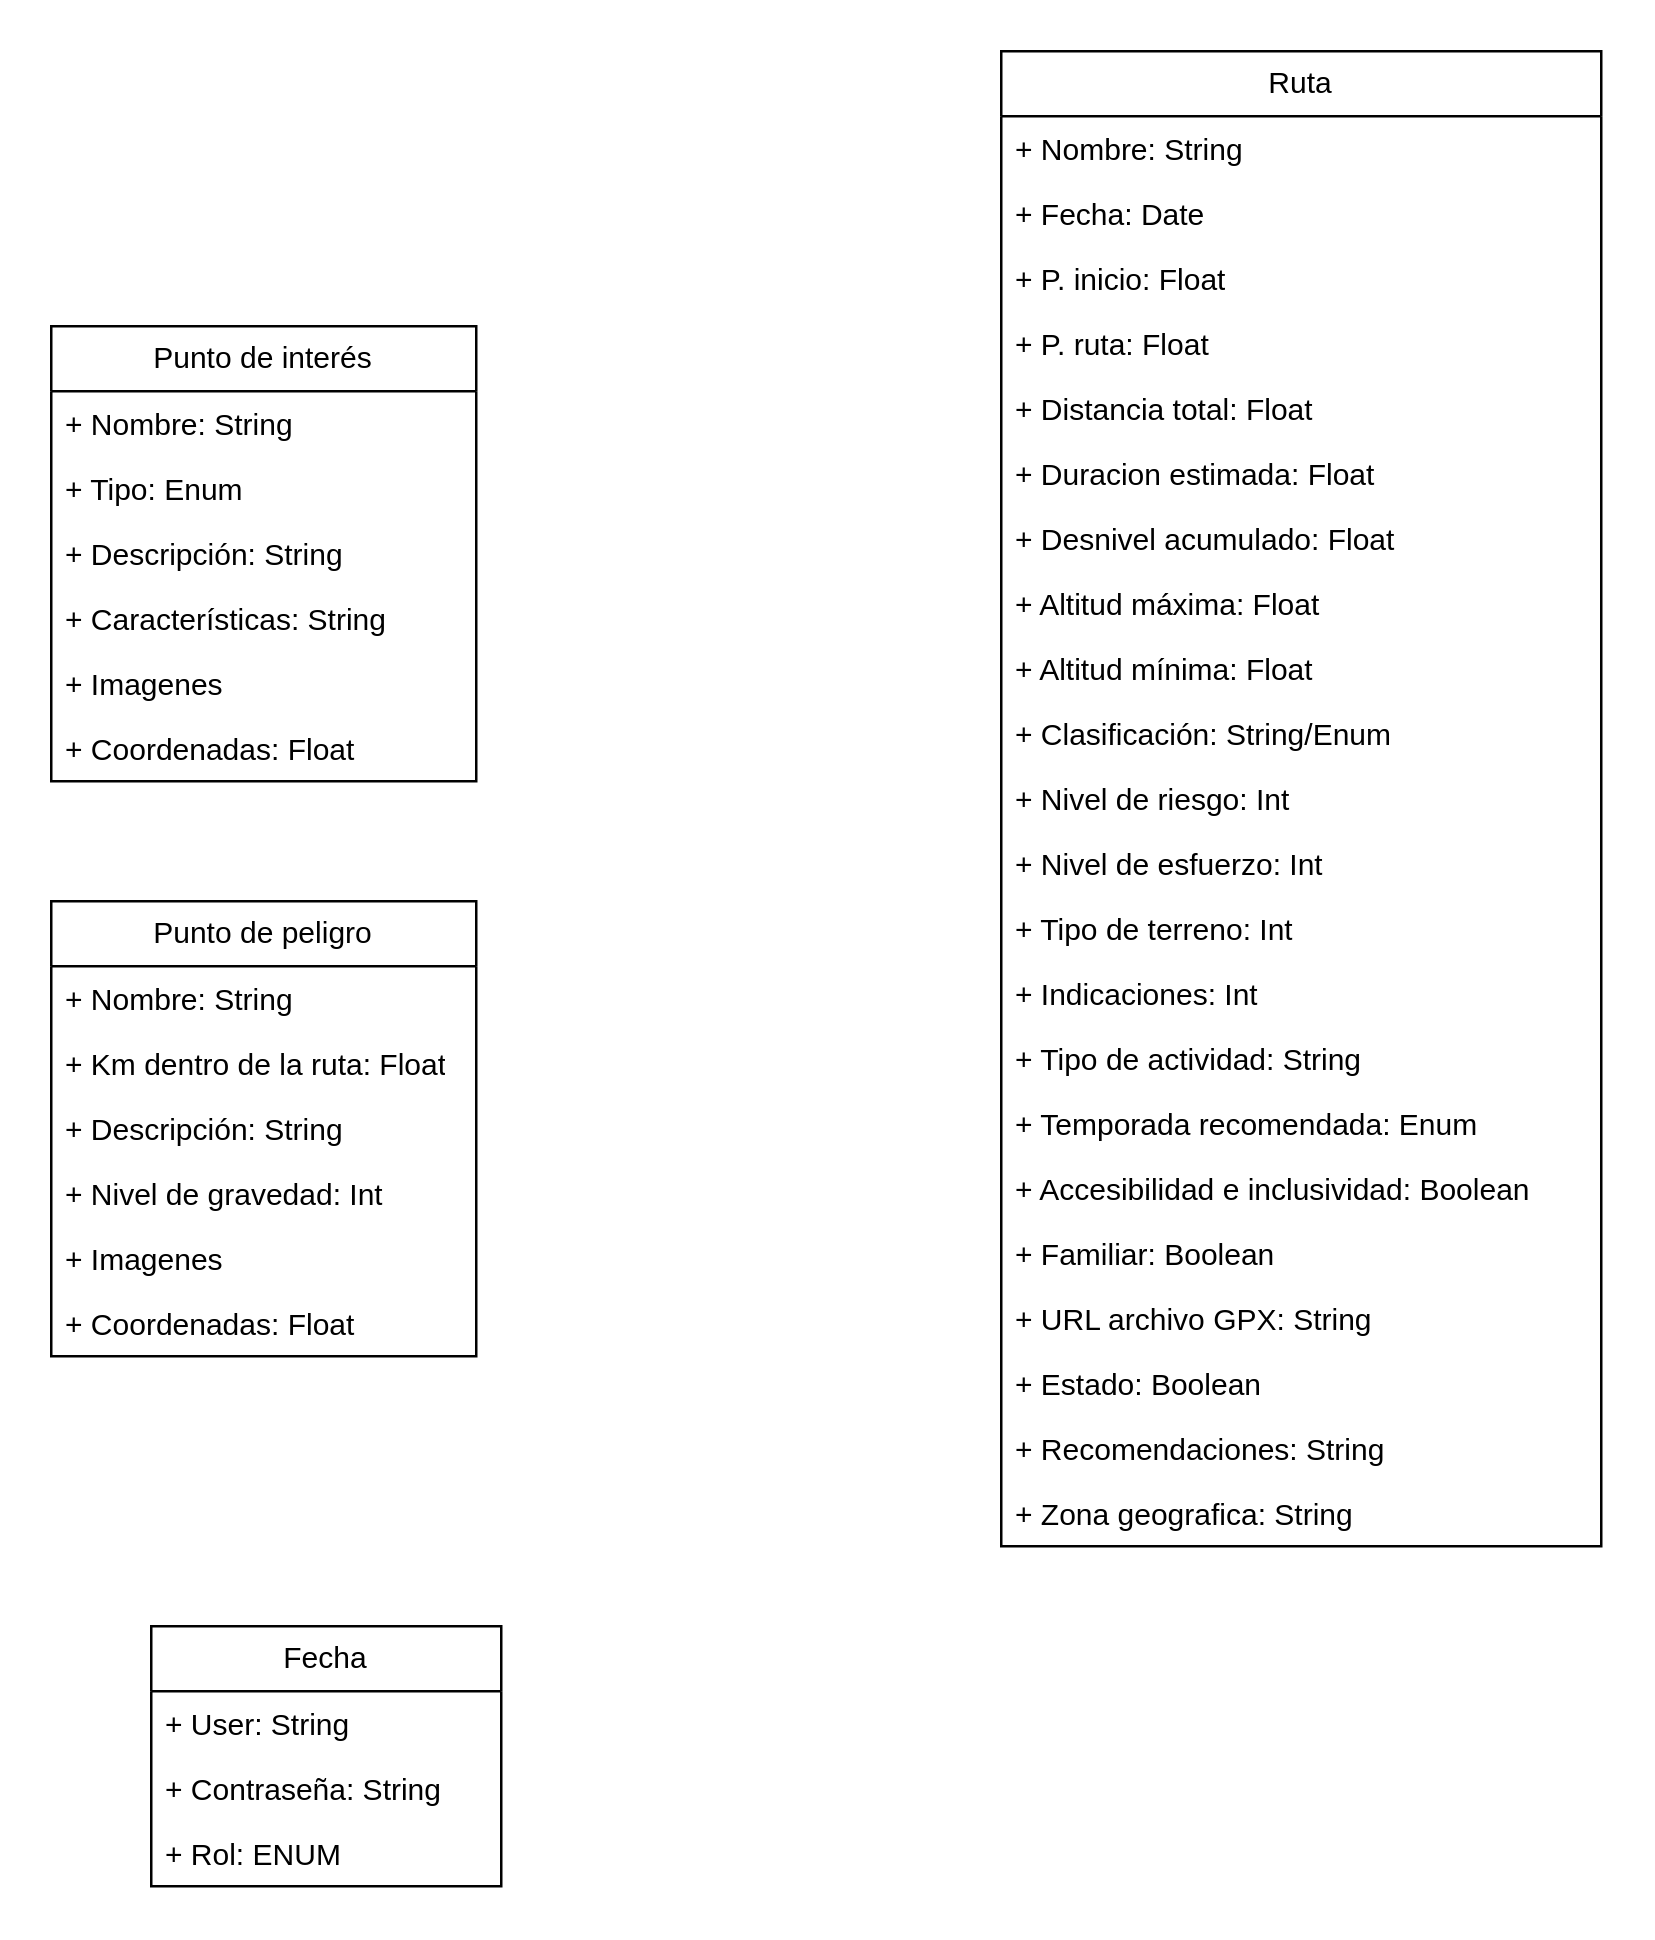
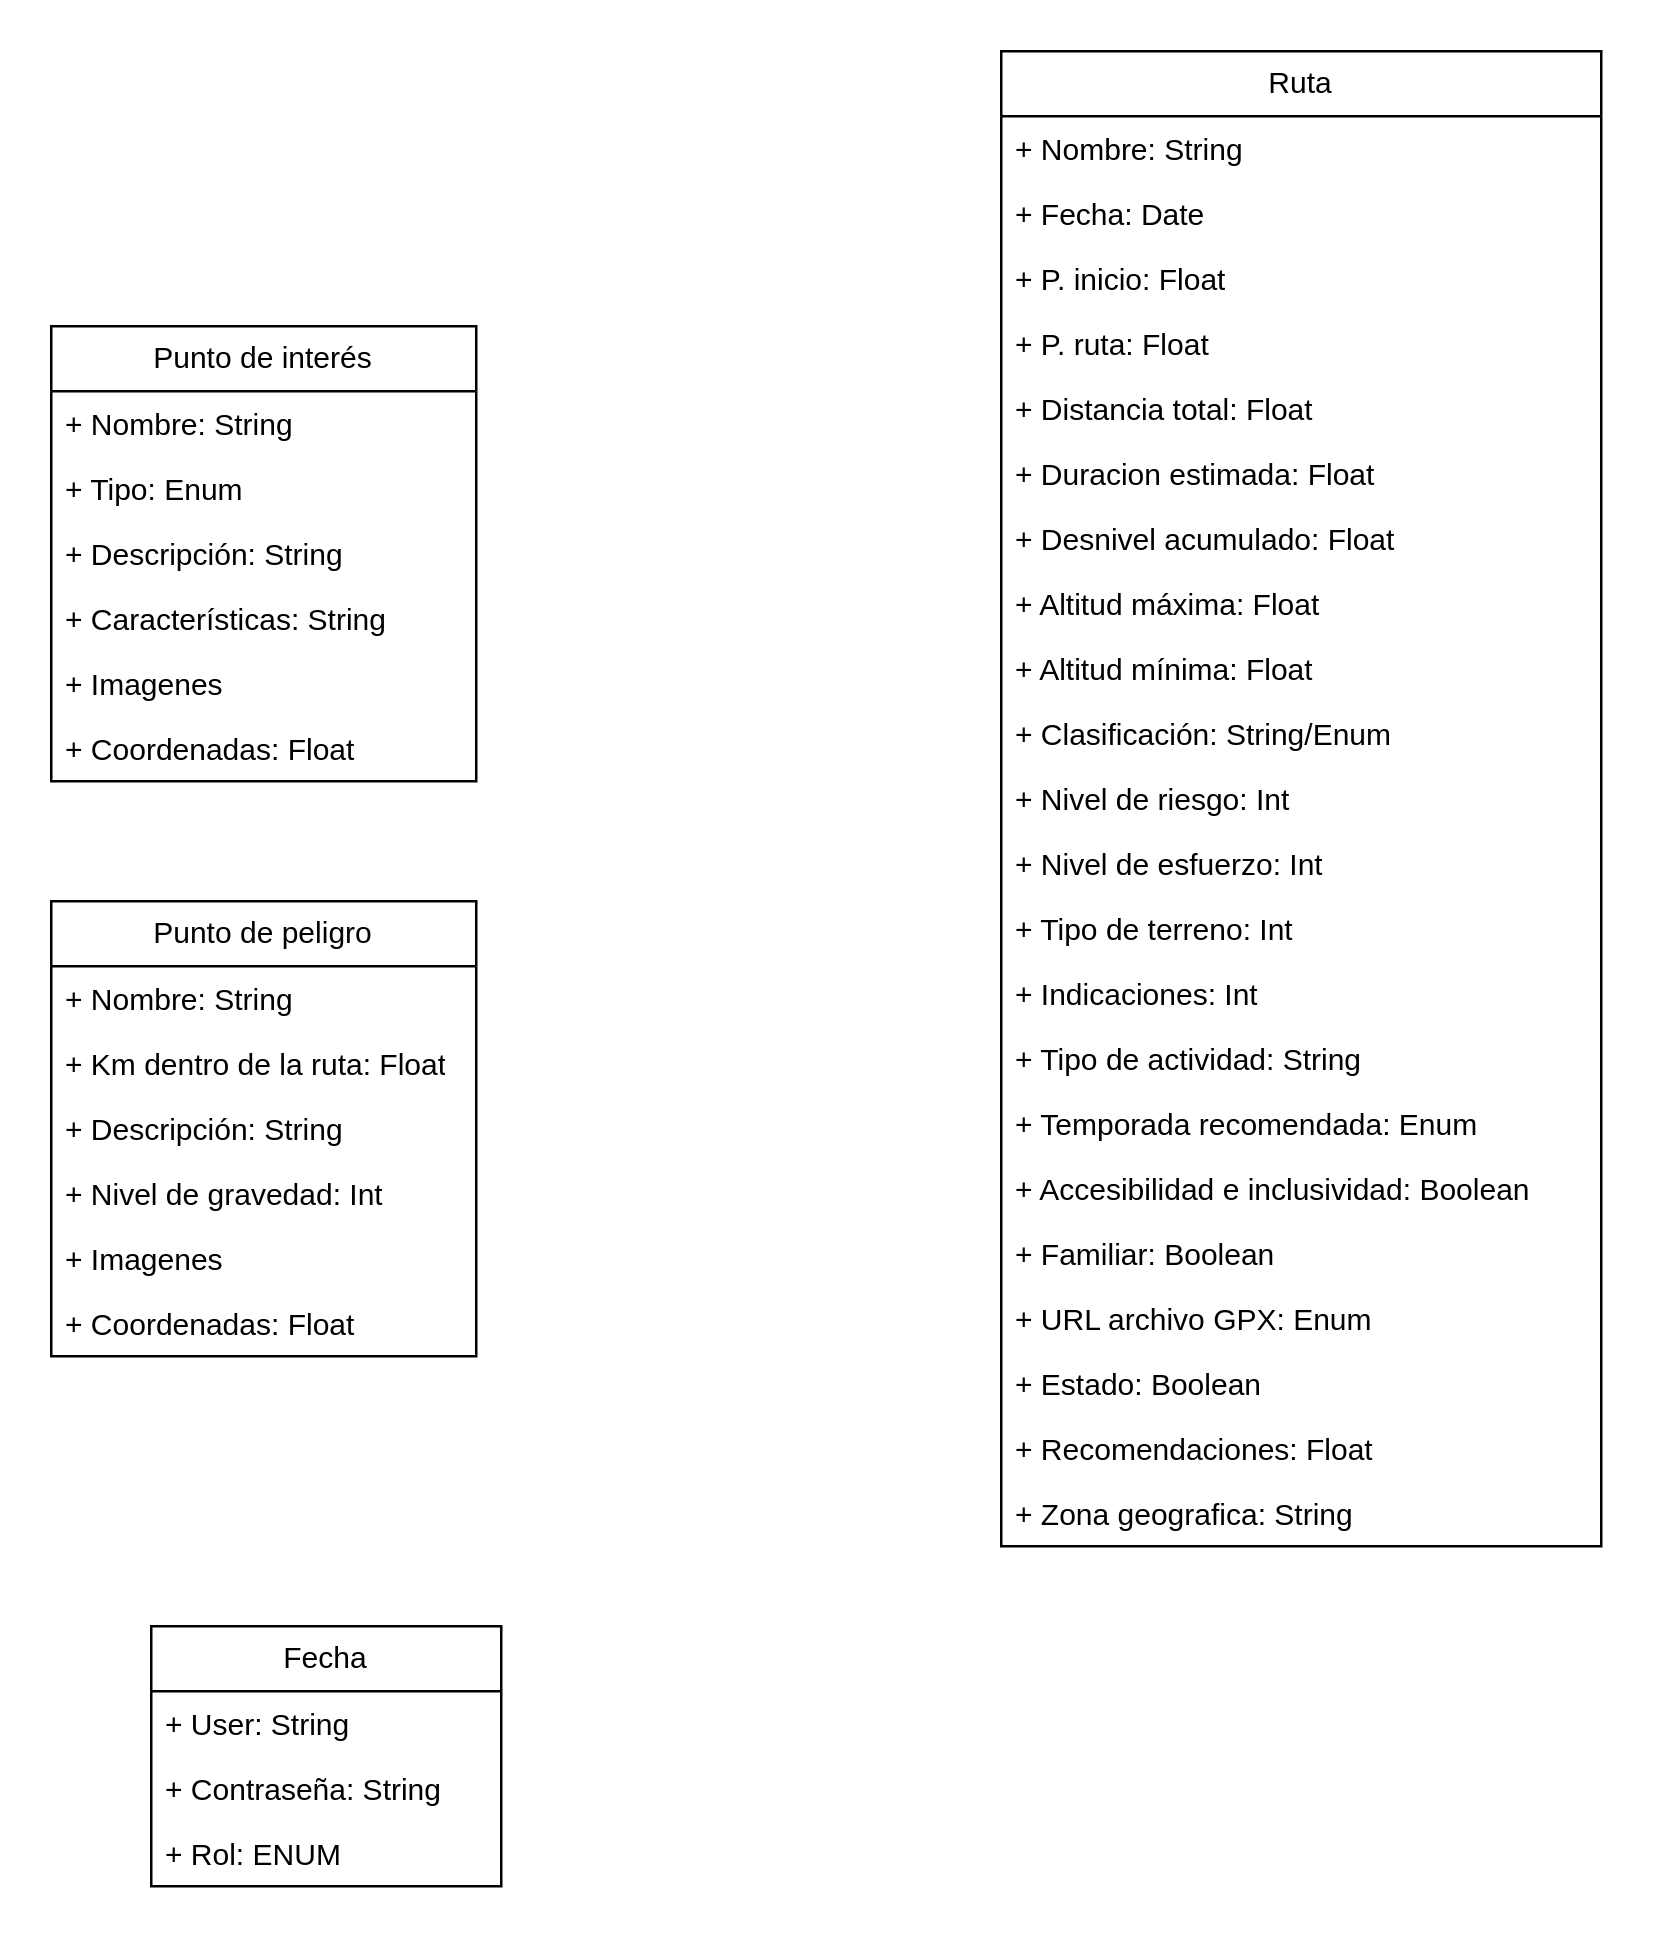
(1199, 1322) -> (1186, 1322)
(1207, 1452) -> (1198, 1452)
